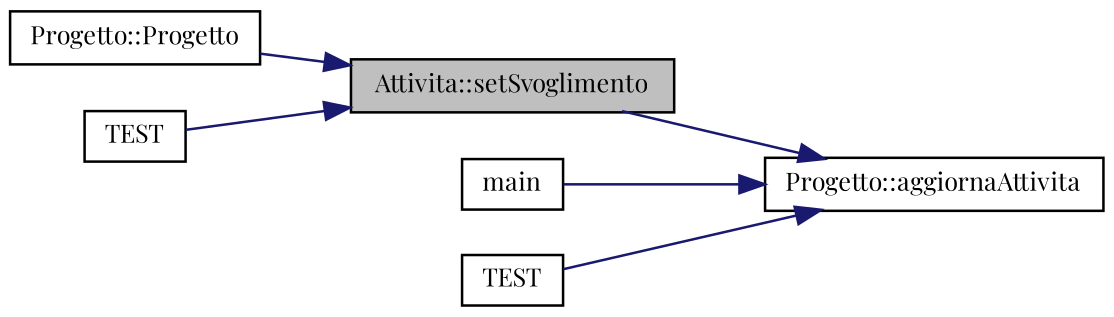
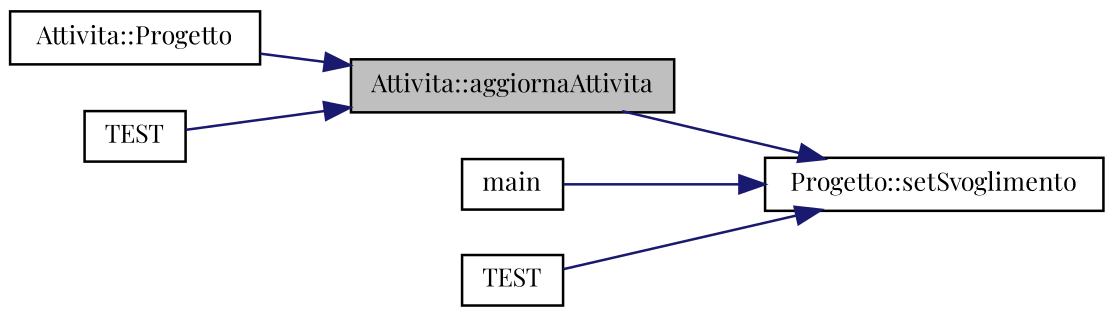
(135, 38) -> (135, 38)
(513, 86) -> (513, 86)
(934, 184) -> (934, 184)
